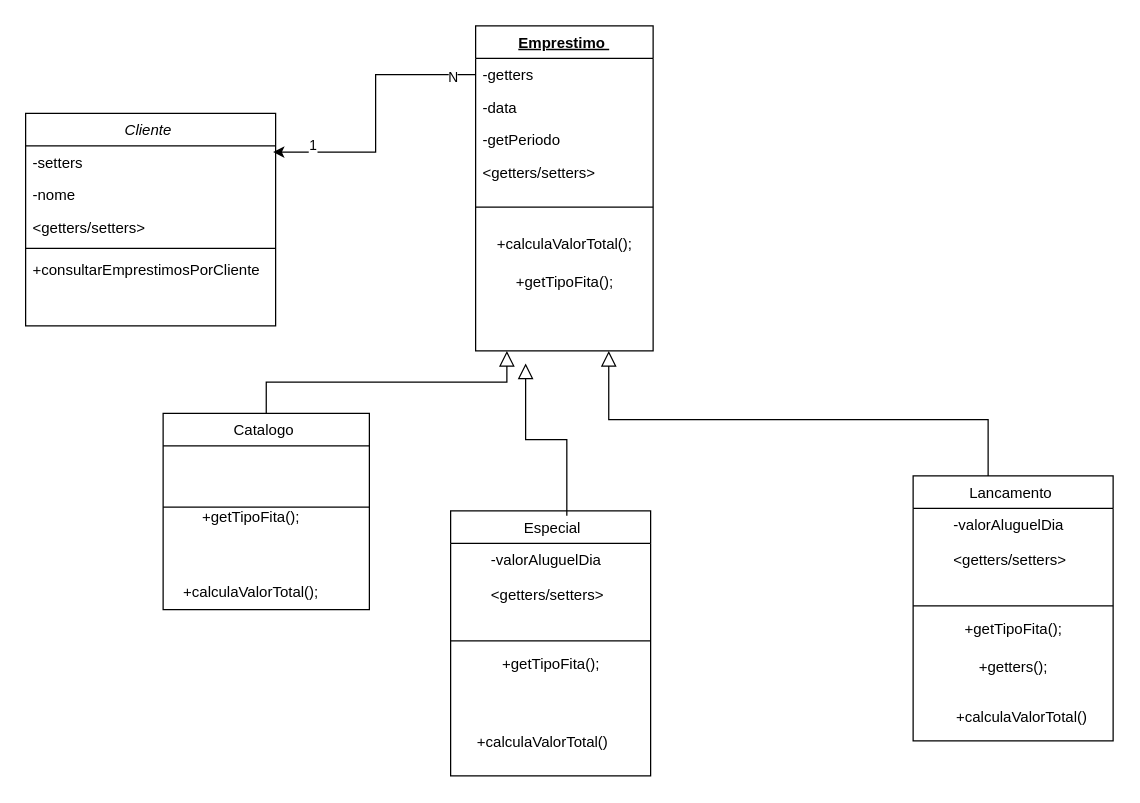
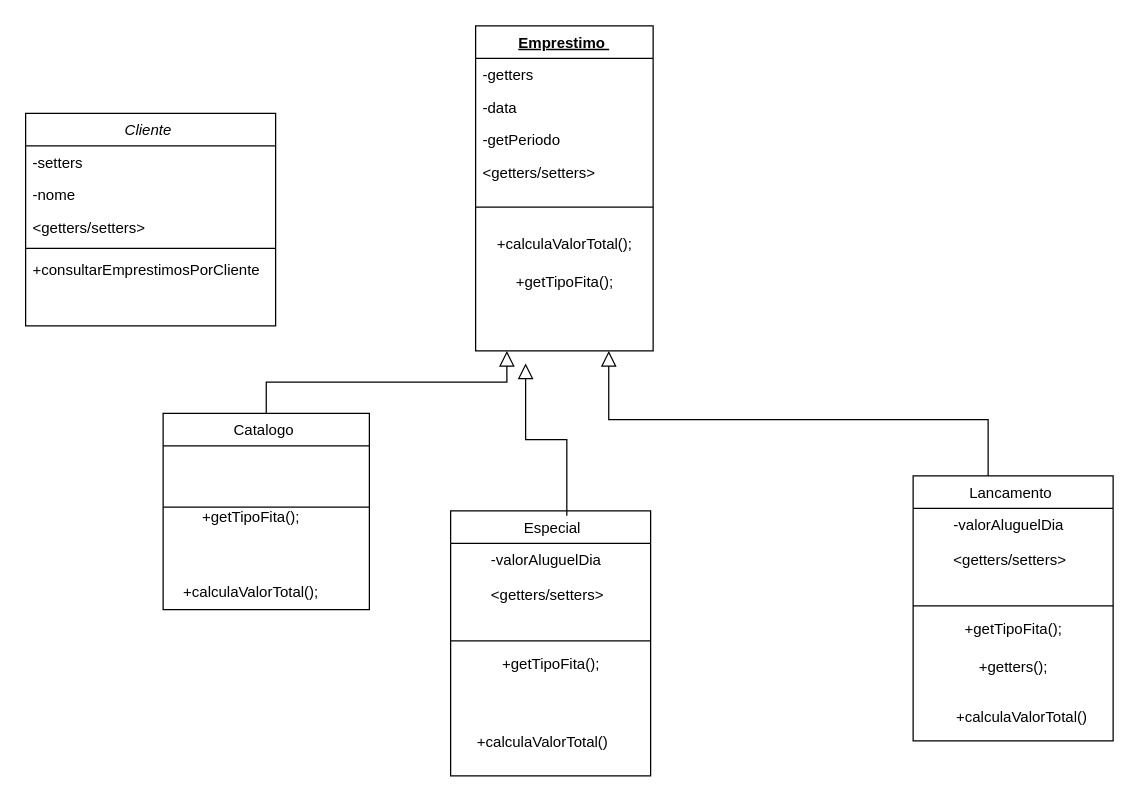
(376, 112) -> none
